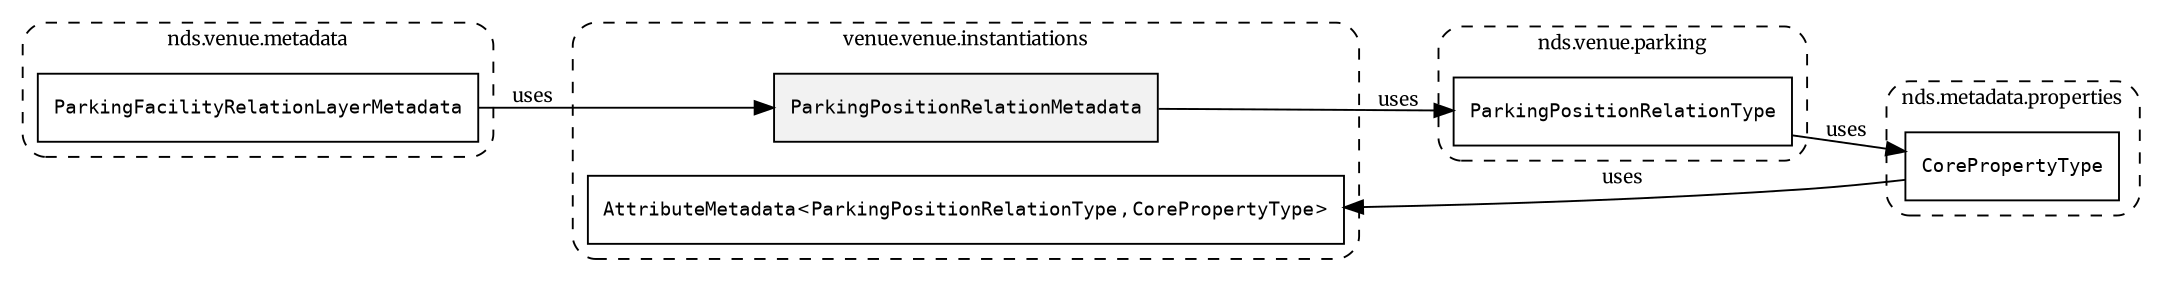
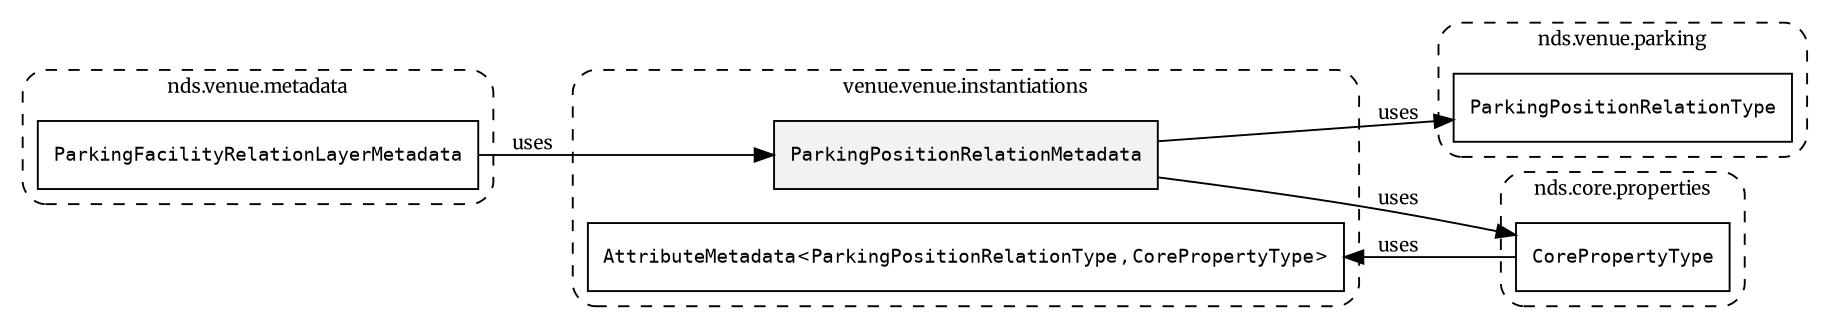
(2013, 99) -> (1623, 190)
(1839, 142) -> (1328, 201)
